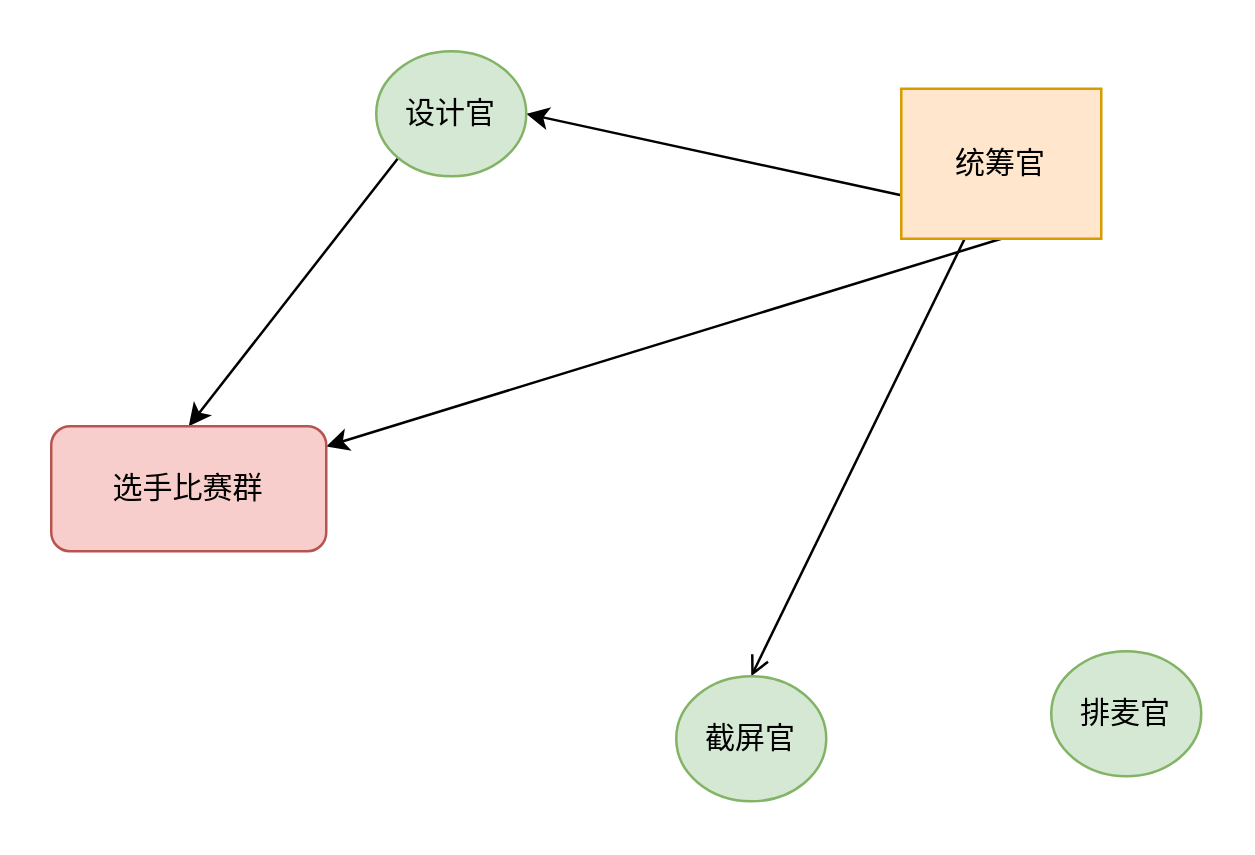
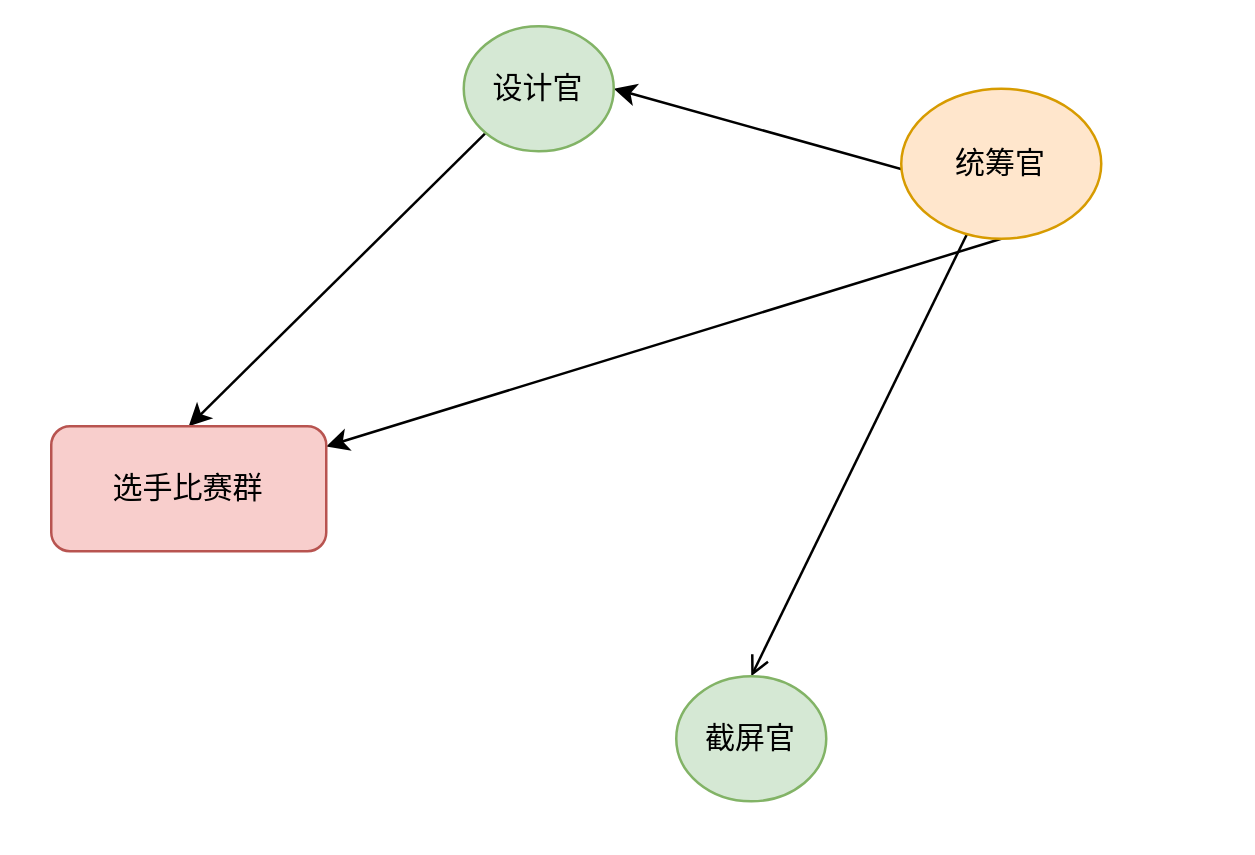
(451, 114) -> (539, 89)
(1001, 164) -> (1001, 164)
(1126, 714) -> none
